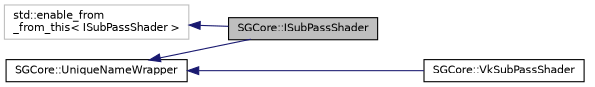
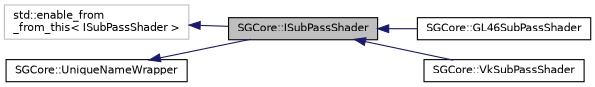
none -> (504, 29)
(311, 71) -> (409, 51)
